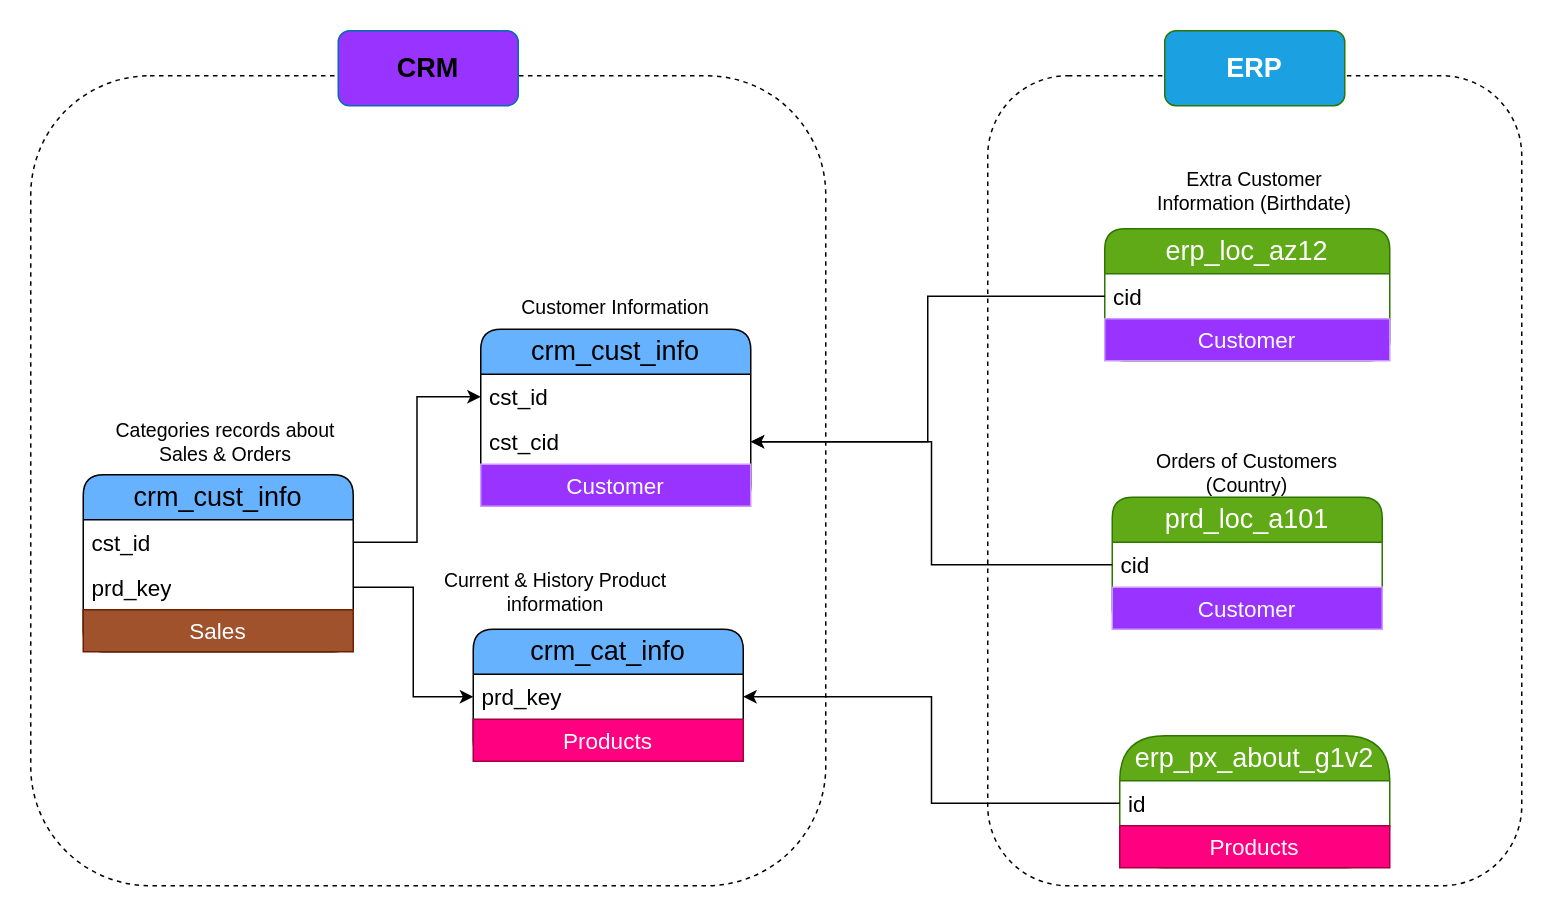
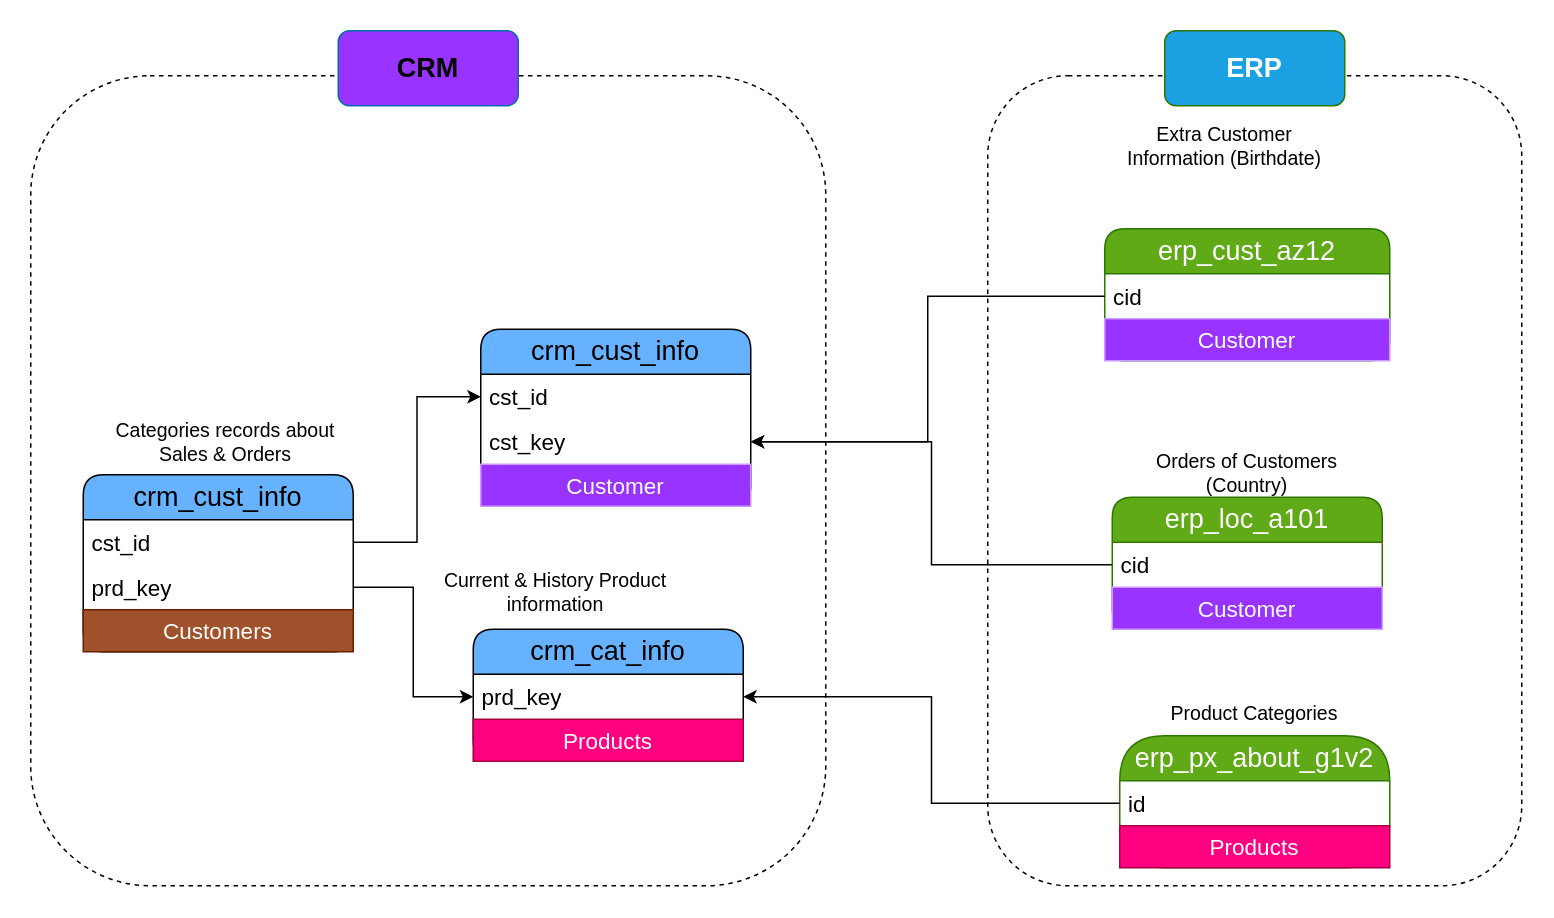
(1255, 191) -> (1225, 146)
(1247, 251) -> (1247, 251)
(616, 307) -> none
(523, 442) -> (525, 442)
(1247, 520) -> (1247, 520)
(218, 631) -> (218, 631)
none -> (1255, 713)
